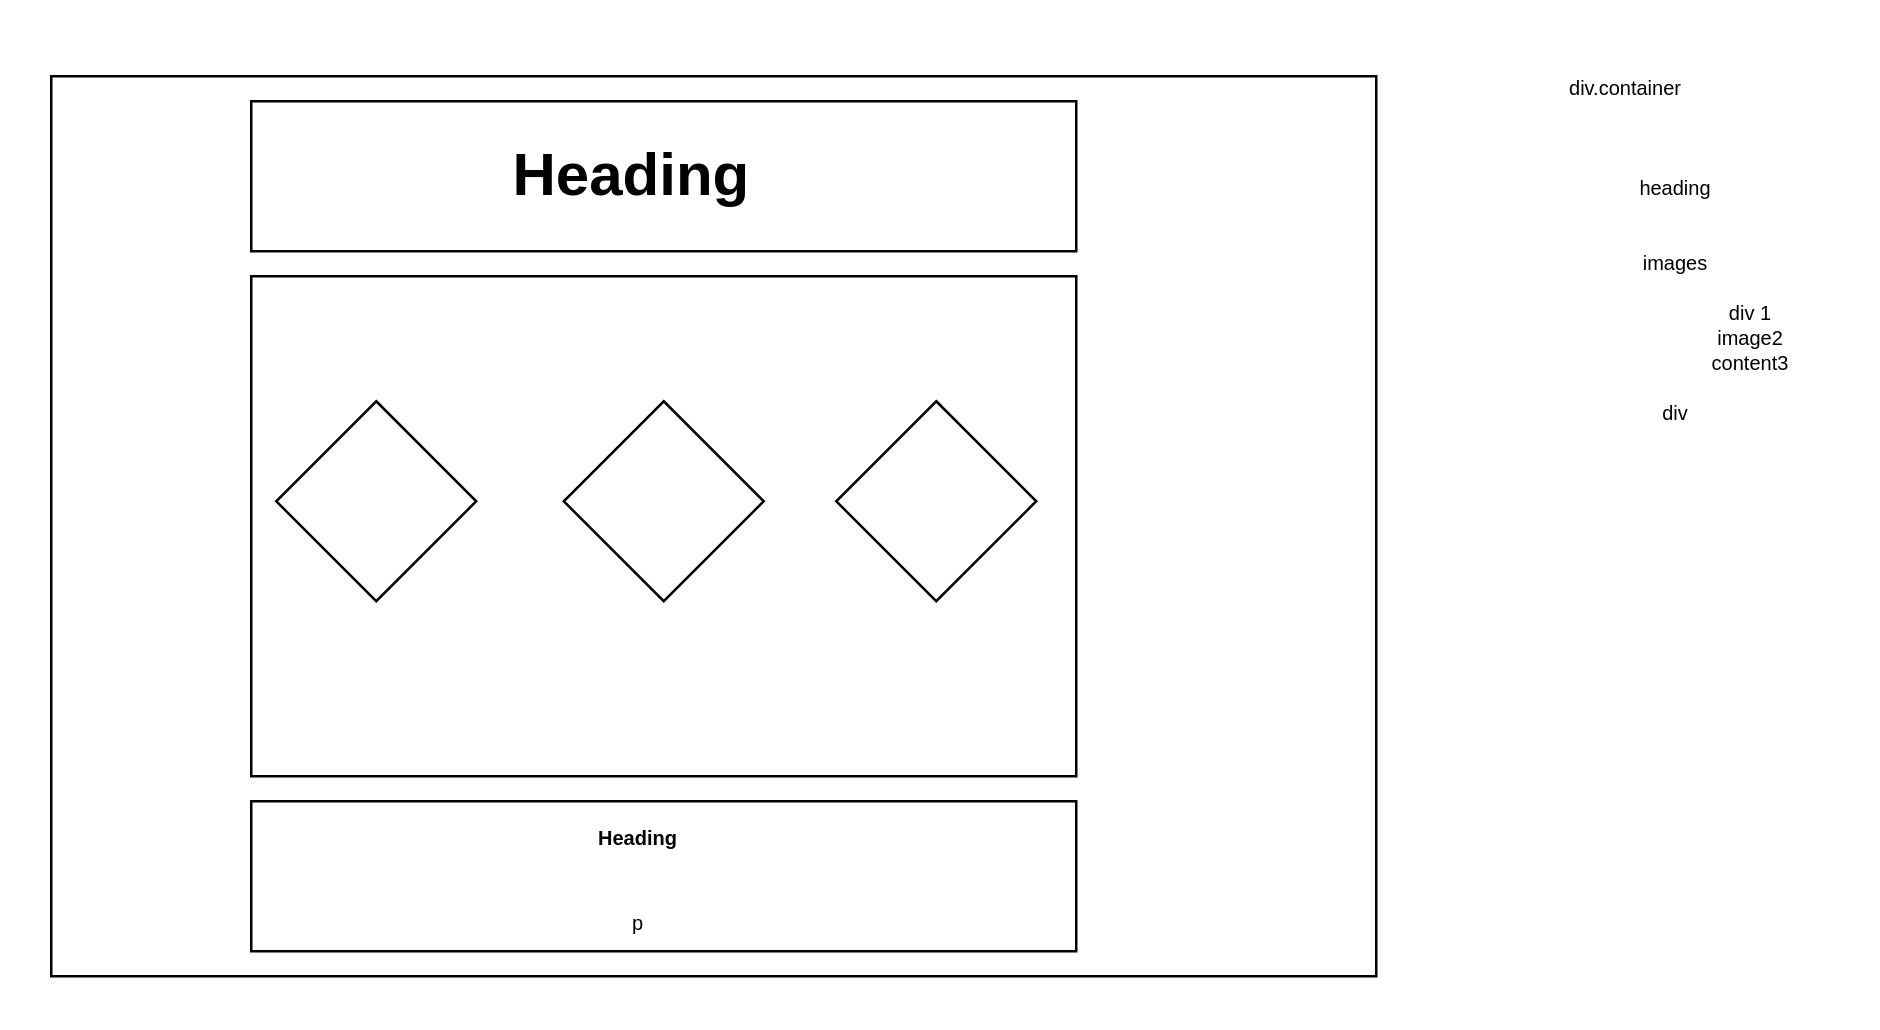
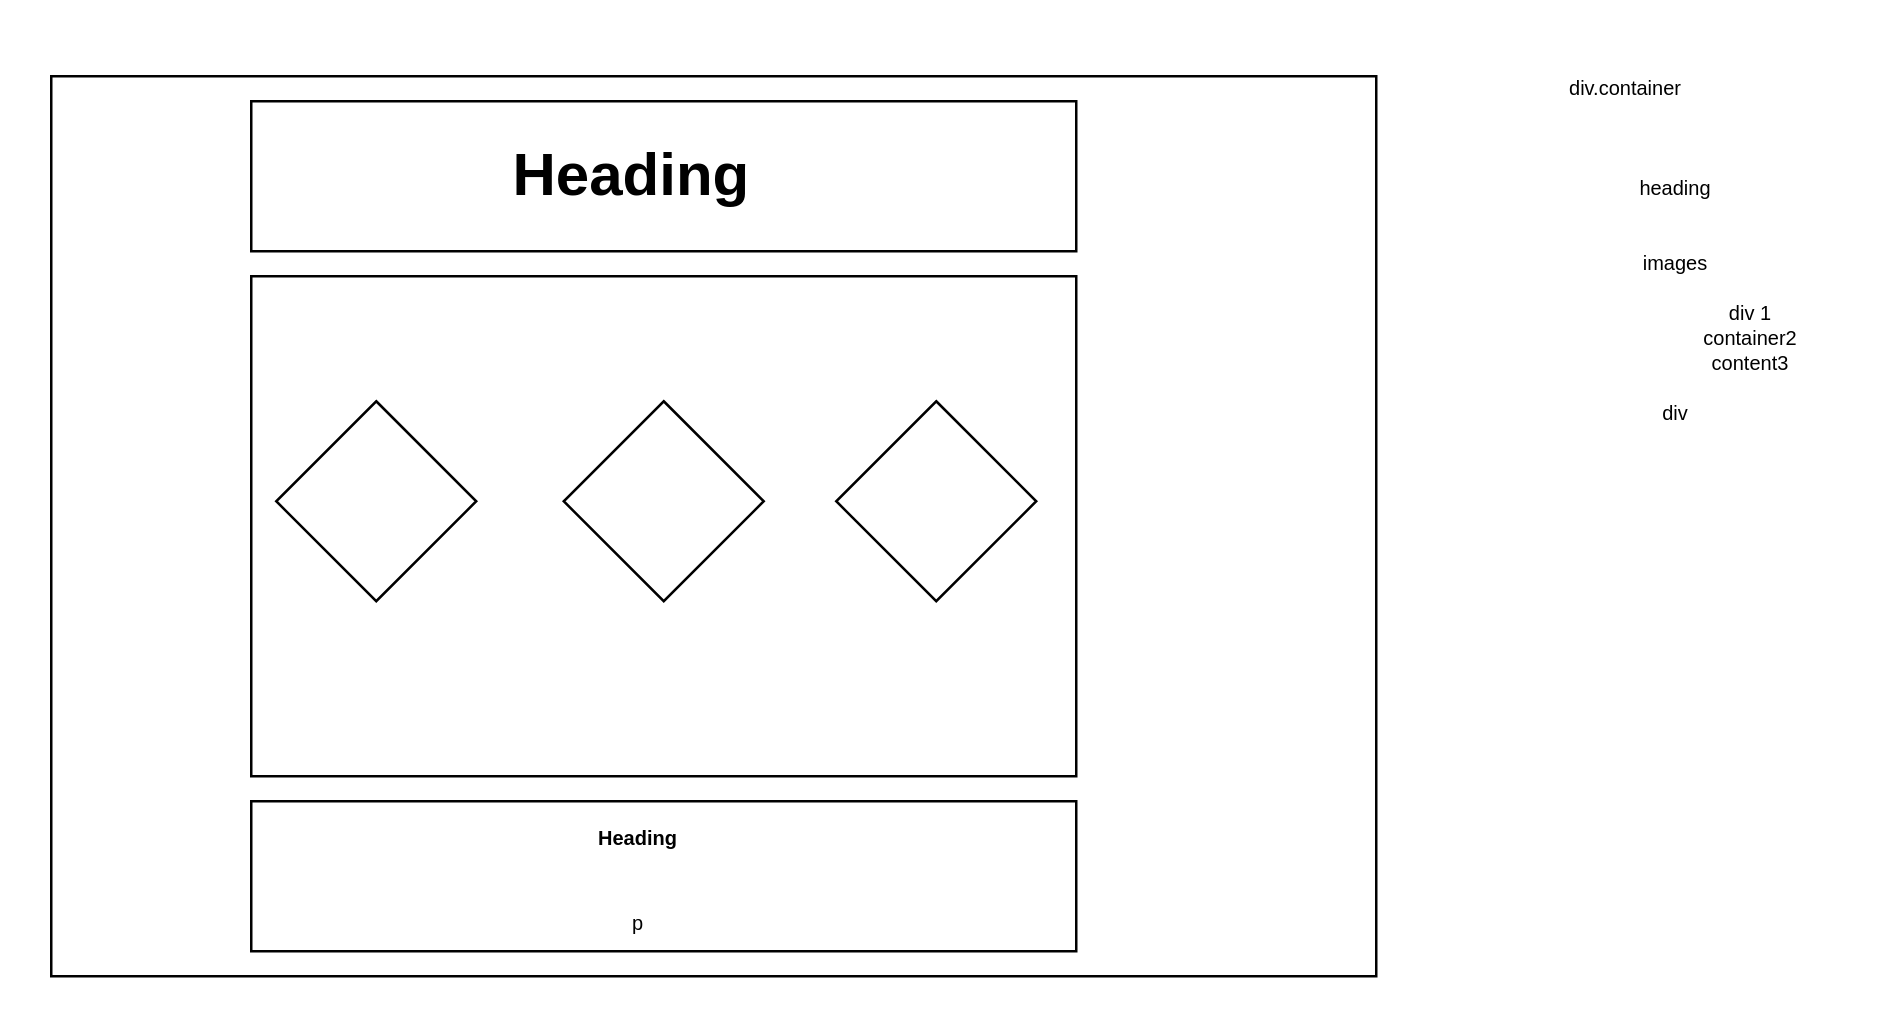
(1751, 339) -> (1751, 339)
